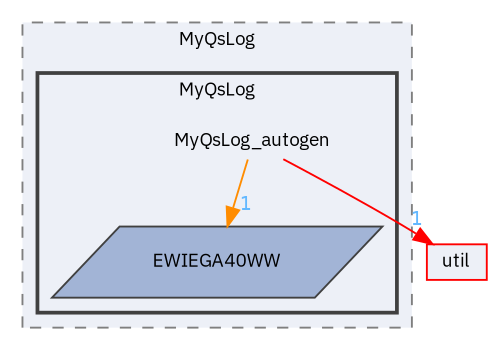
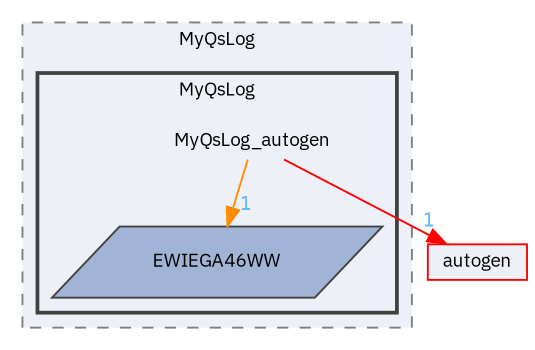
(217, 262) -> (217, 262)
(457, 262) -> (477, 262)
